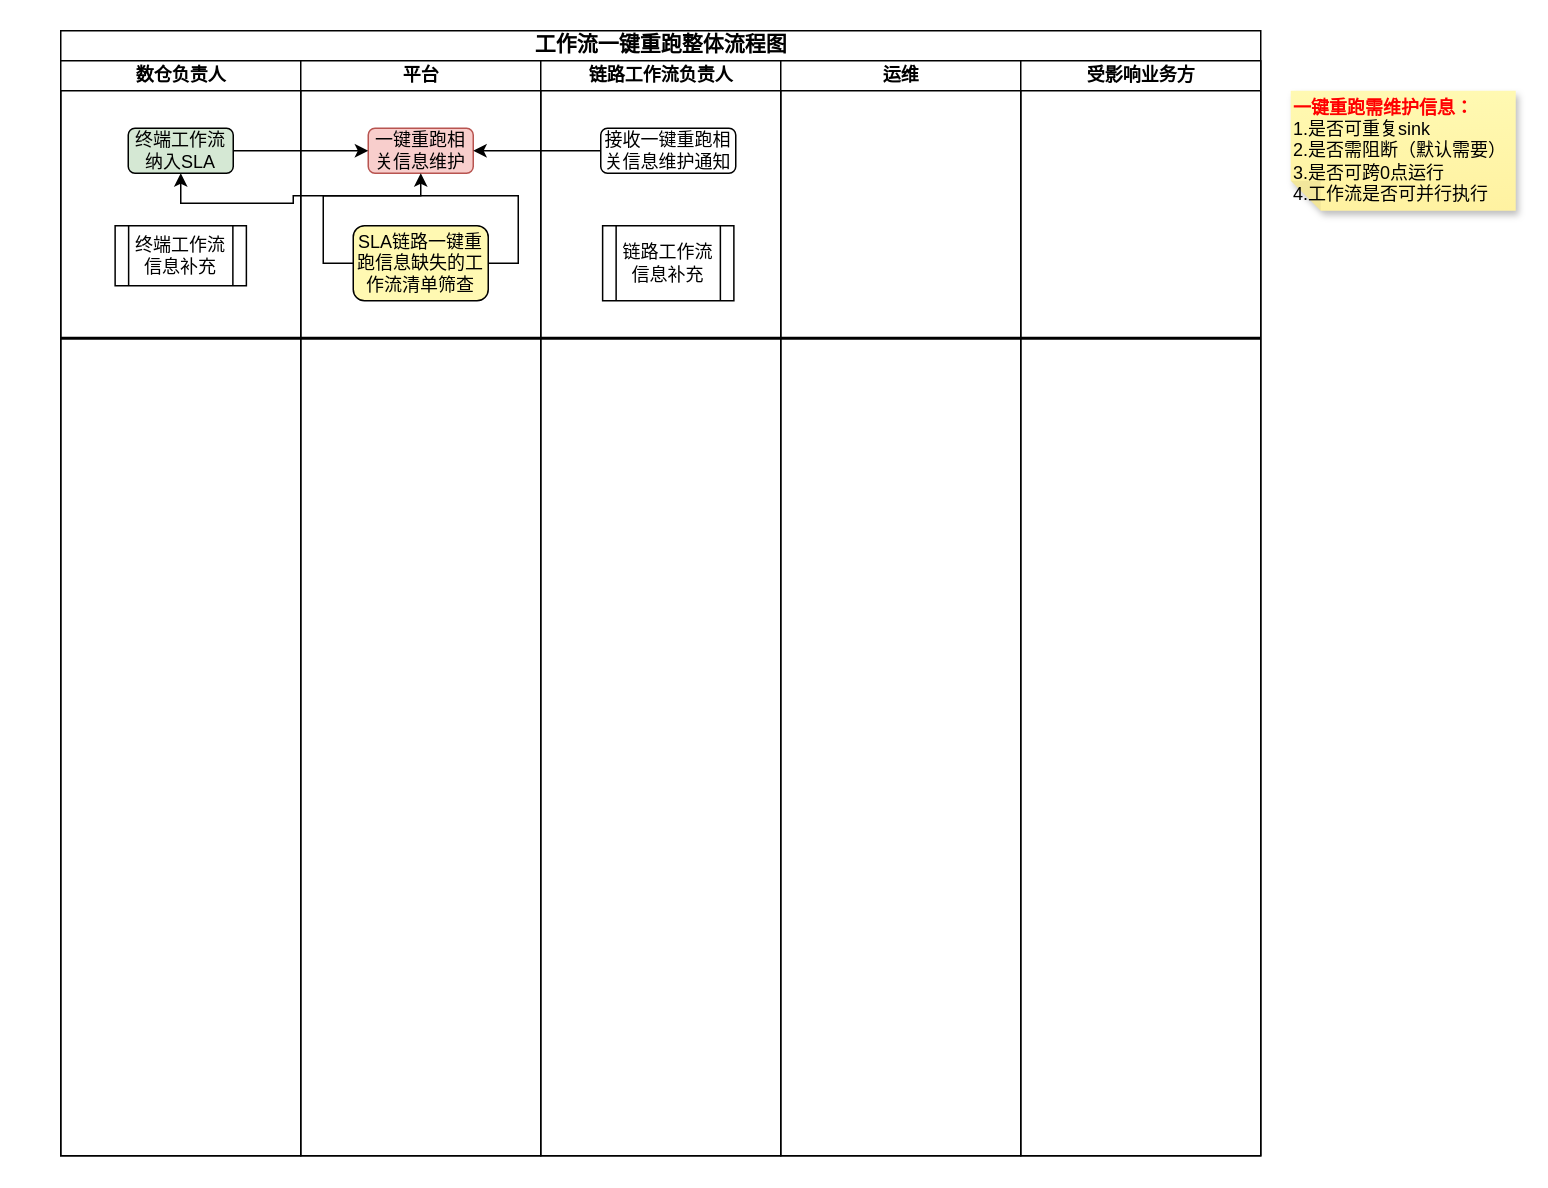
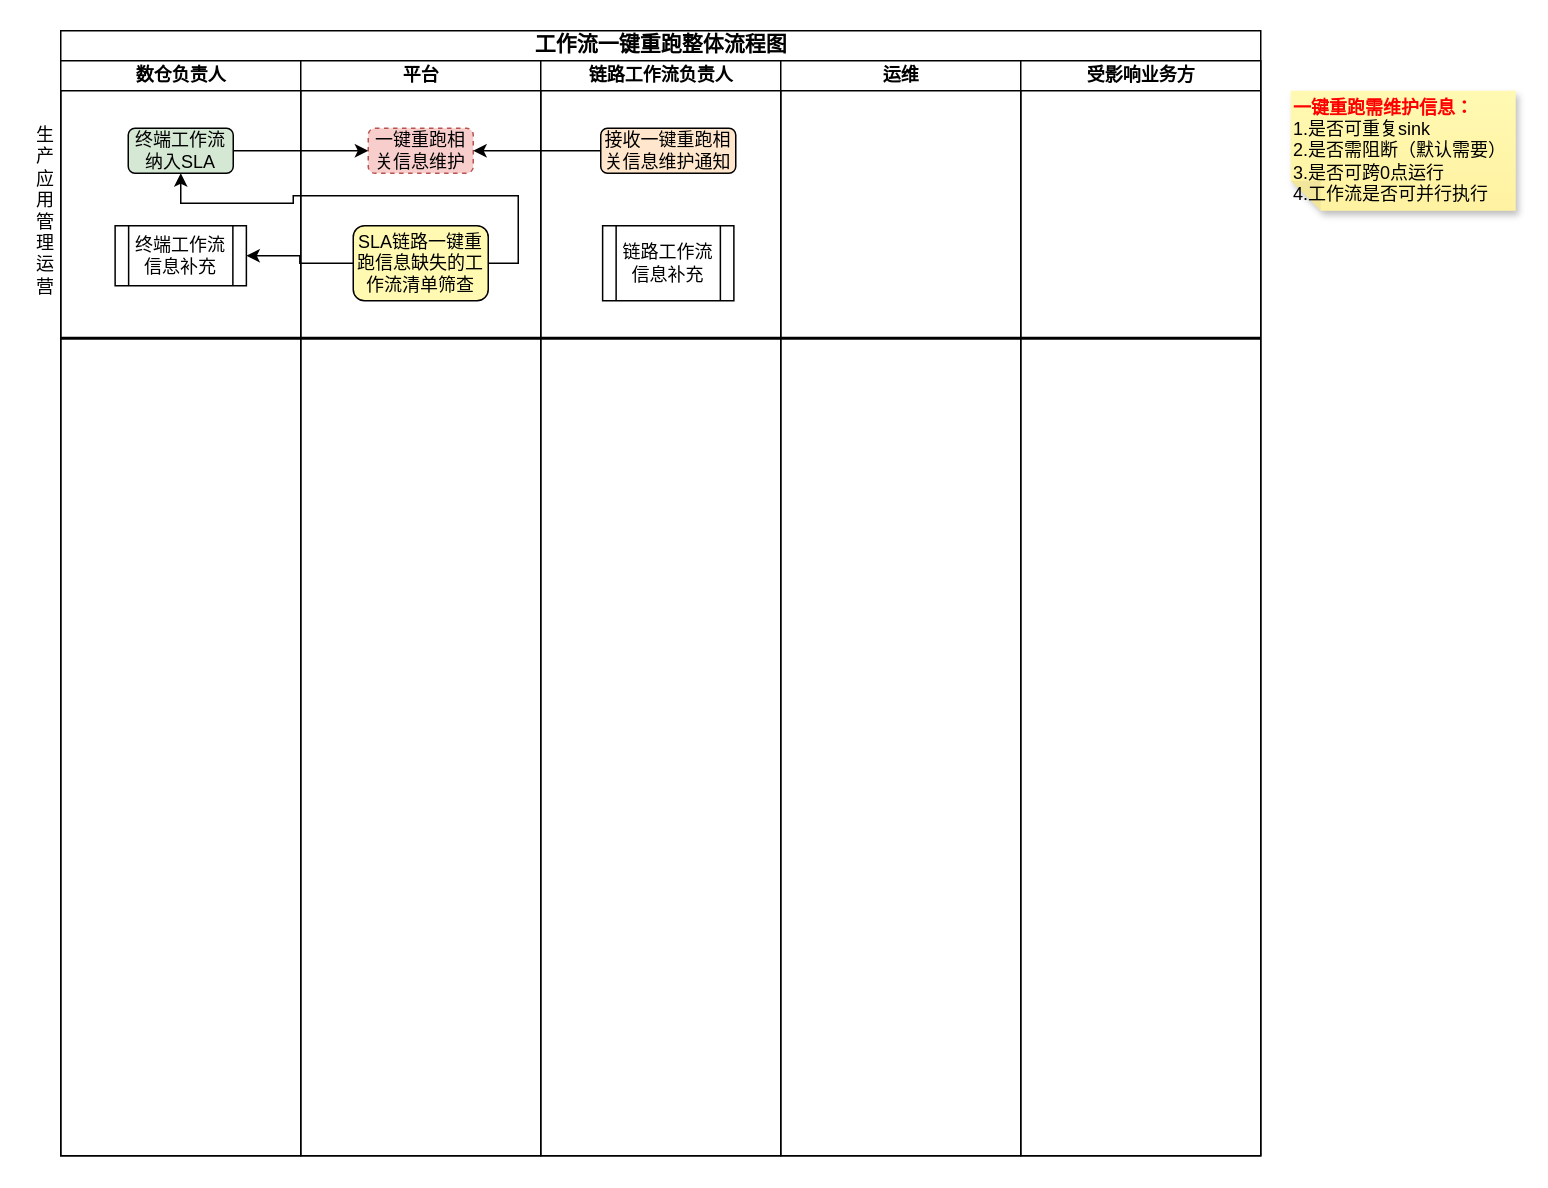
(421, 151) -> (421, 151)
(668, 151) -> (668, 151)
none -> (46, 211)
(323, 231) -> (276, 256)
